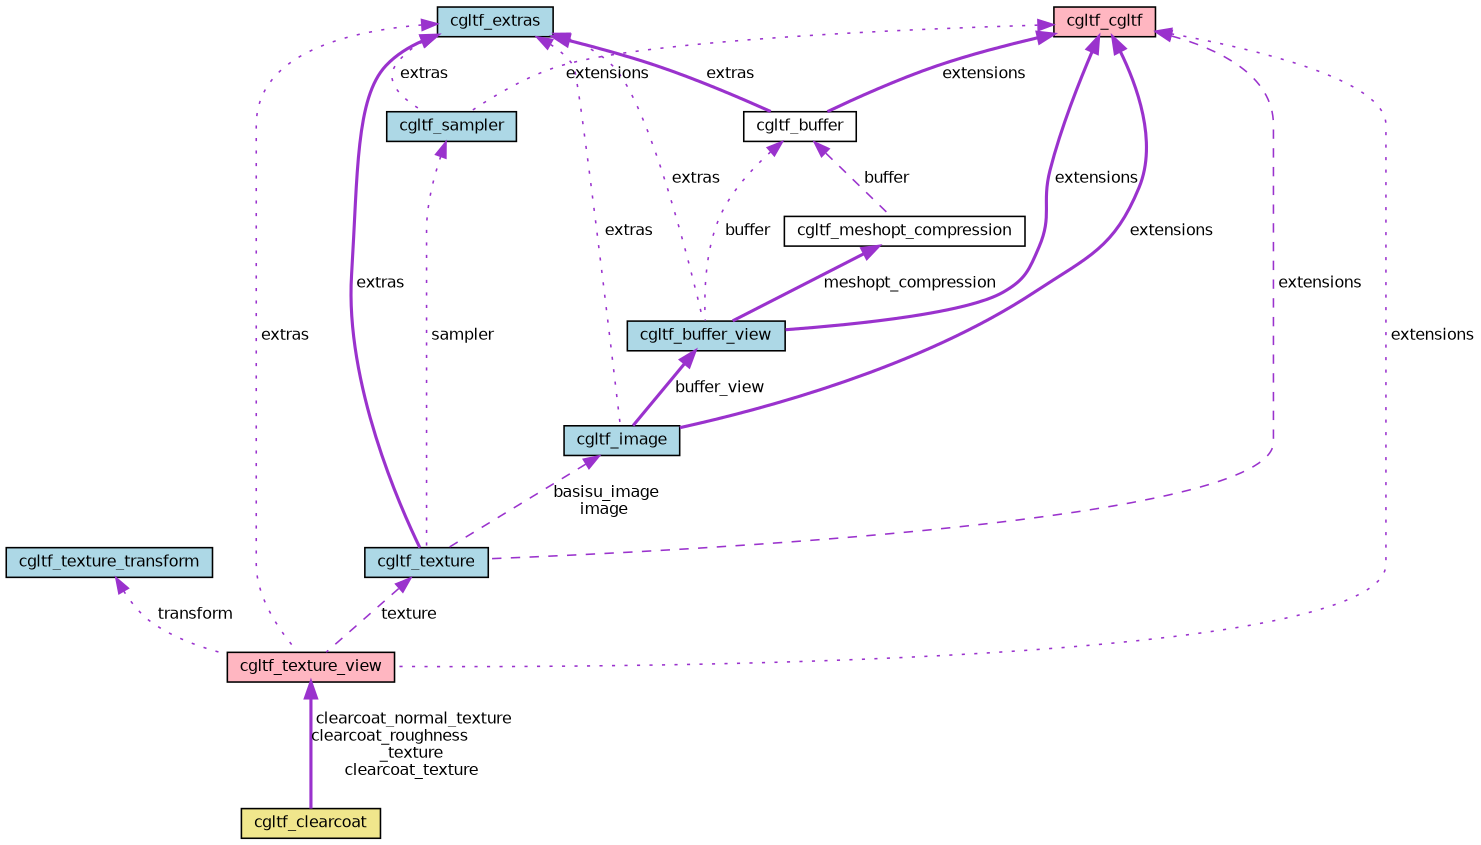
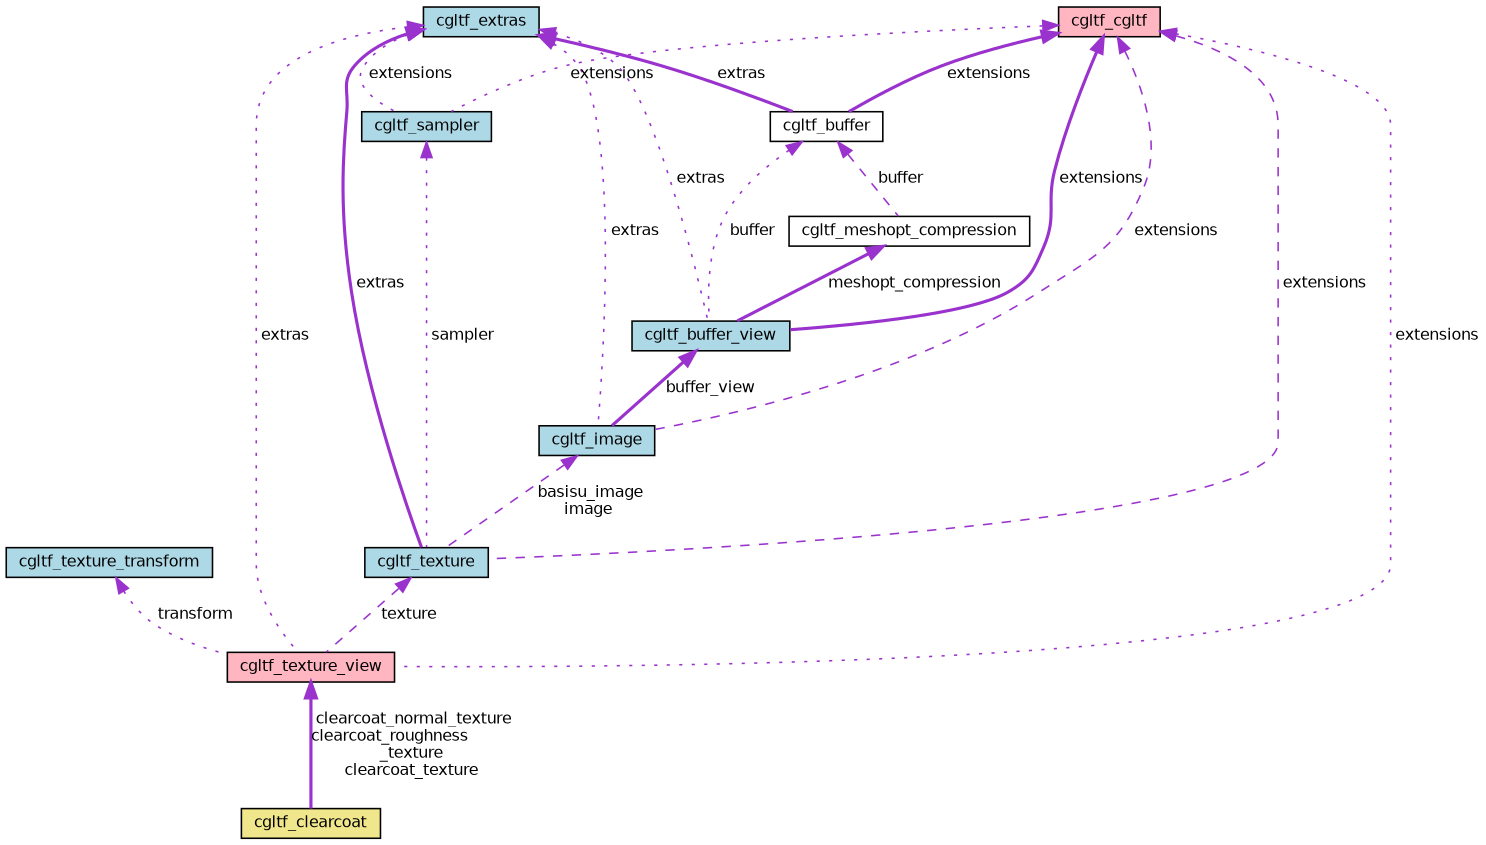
(422, 74) -> (409, 74)
(997, 315) -> (989, 321)
